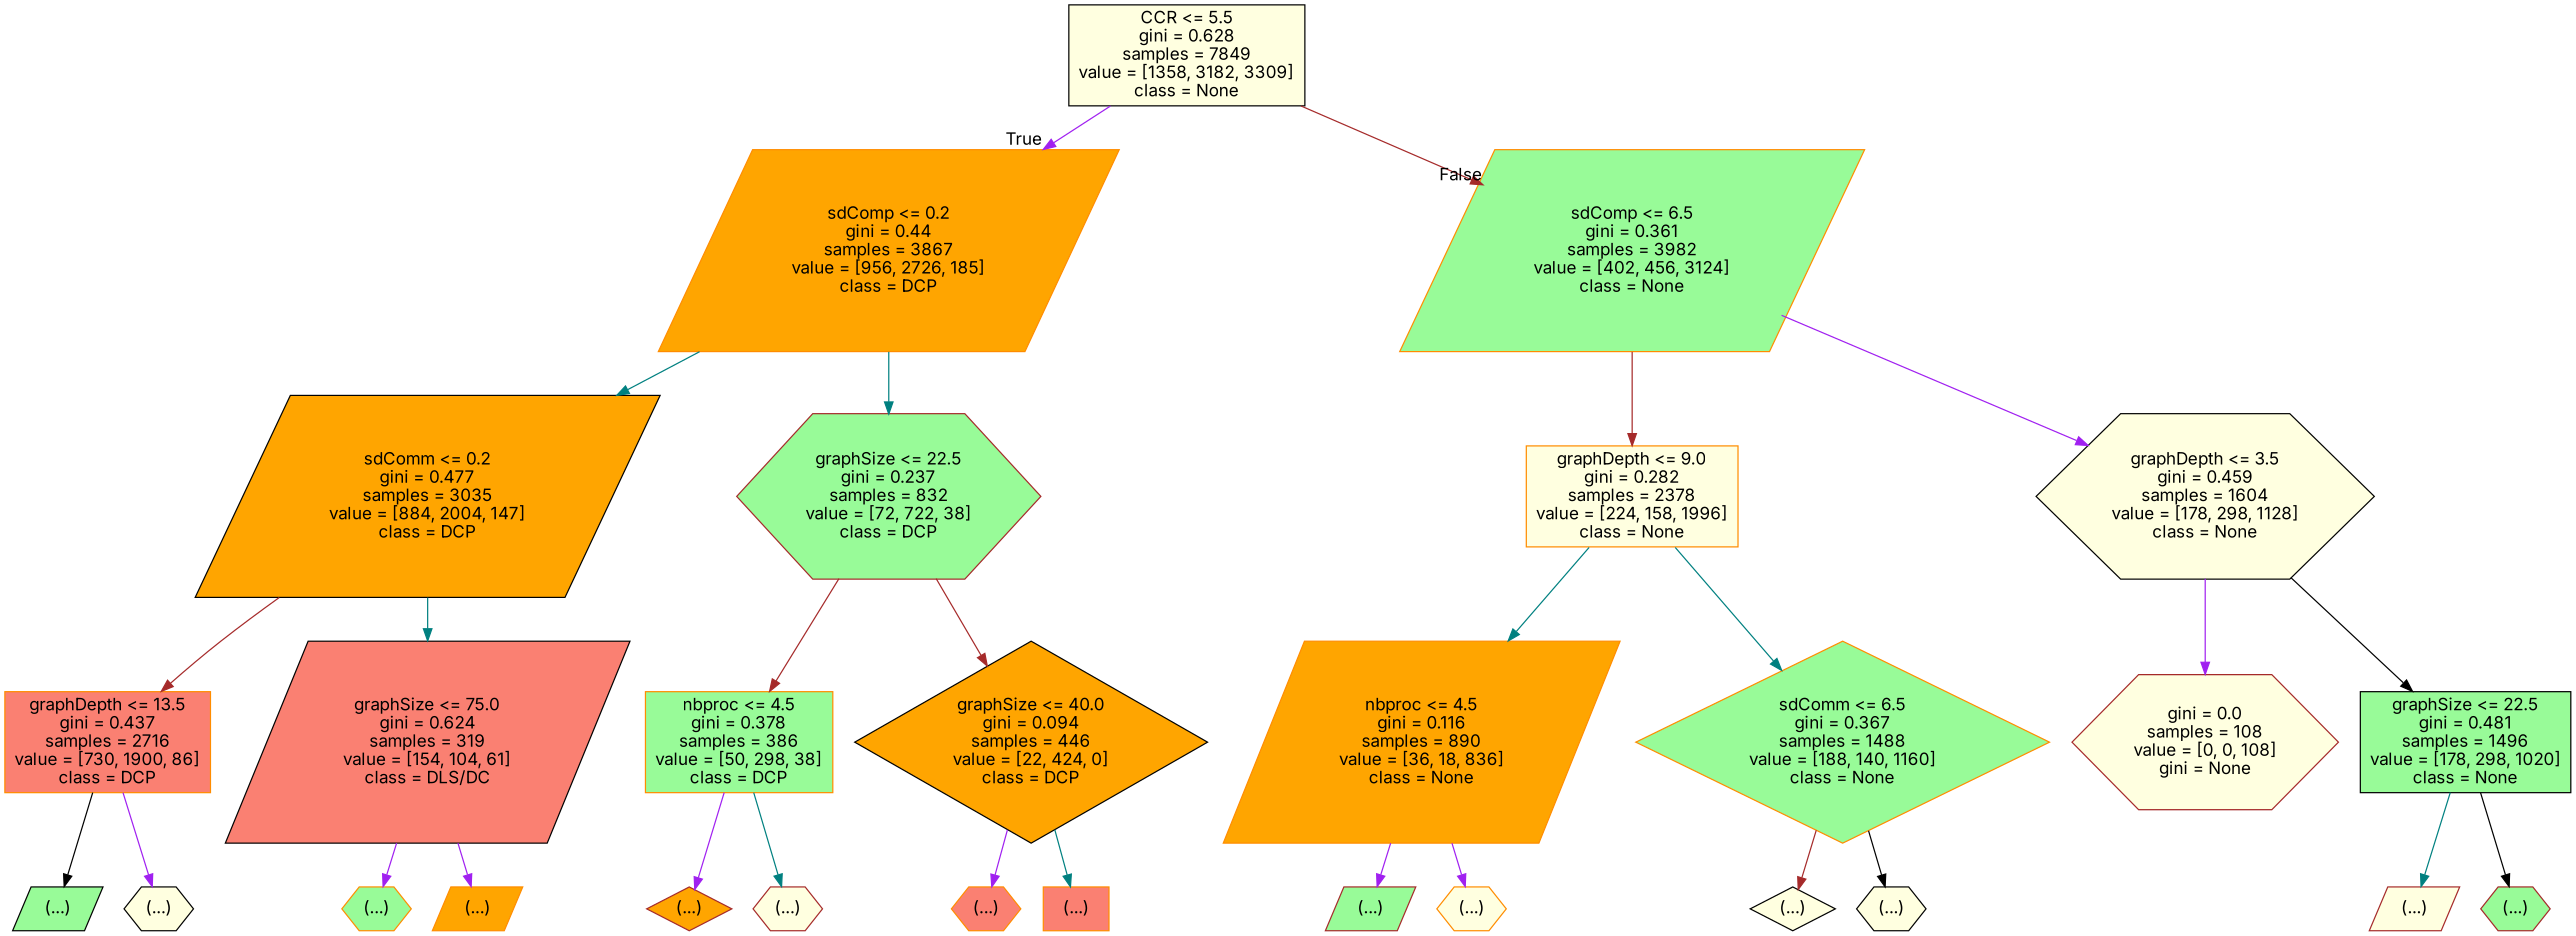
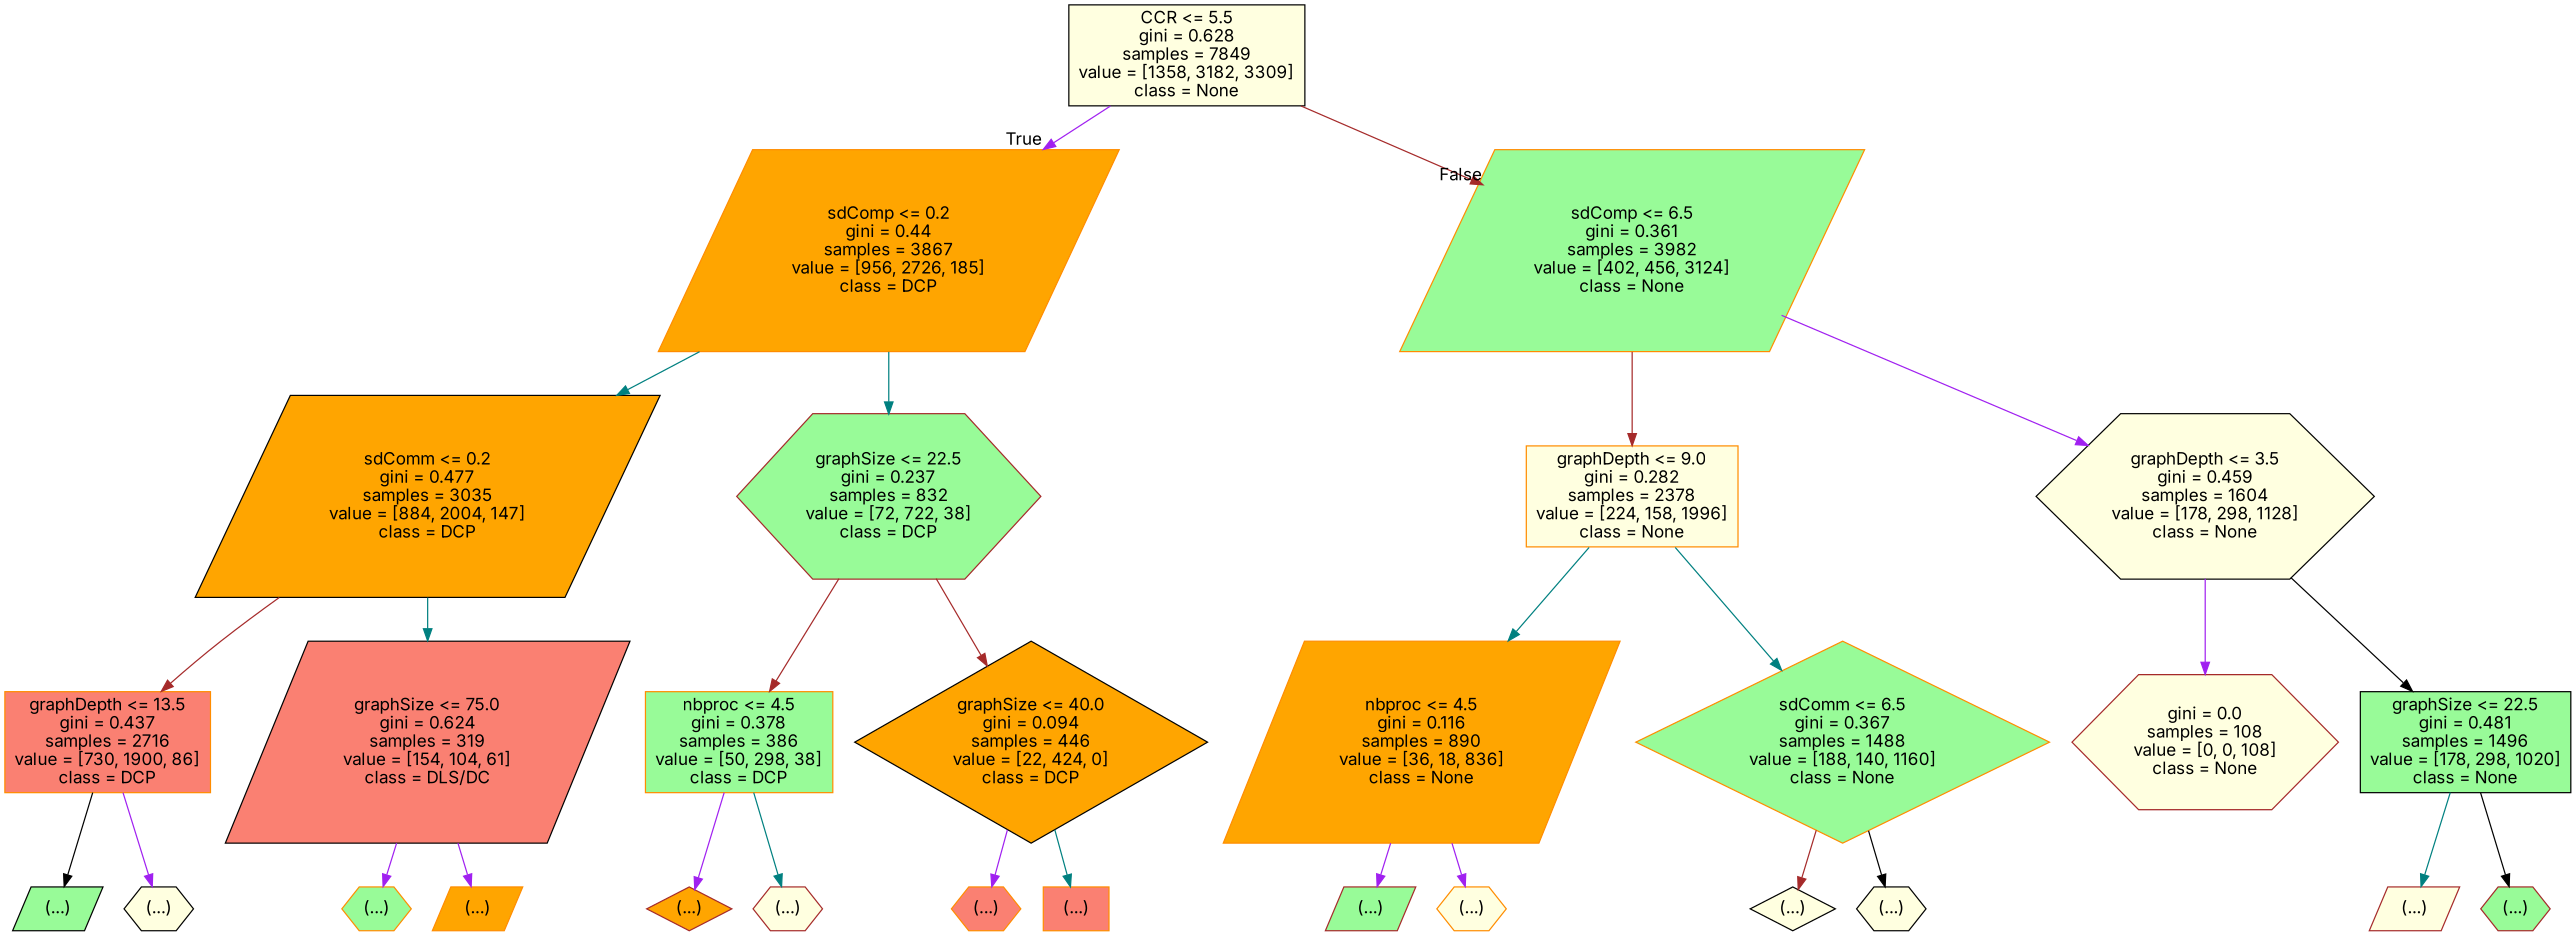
(2205, 742) -> (2205, 742)
